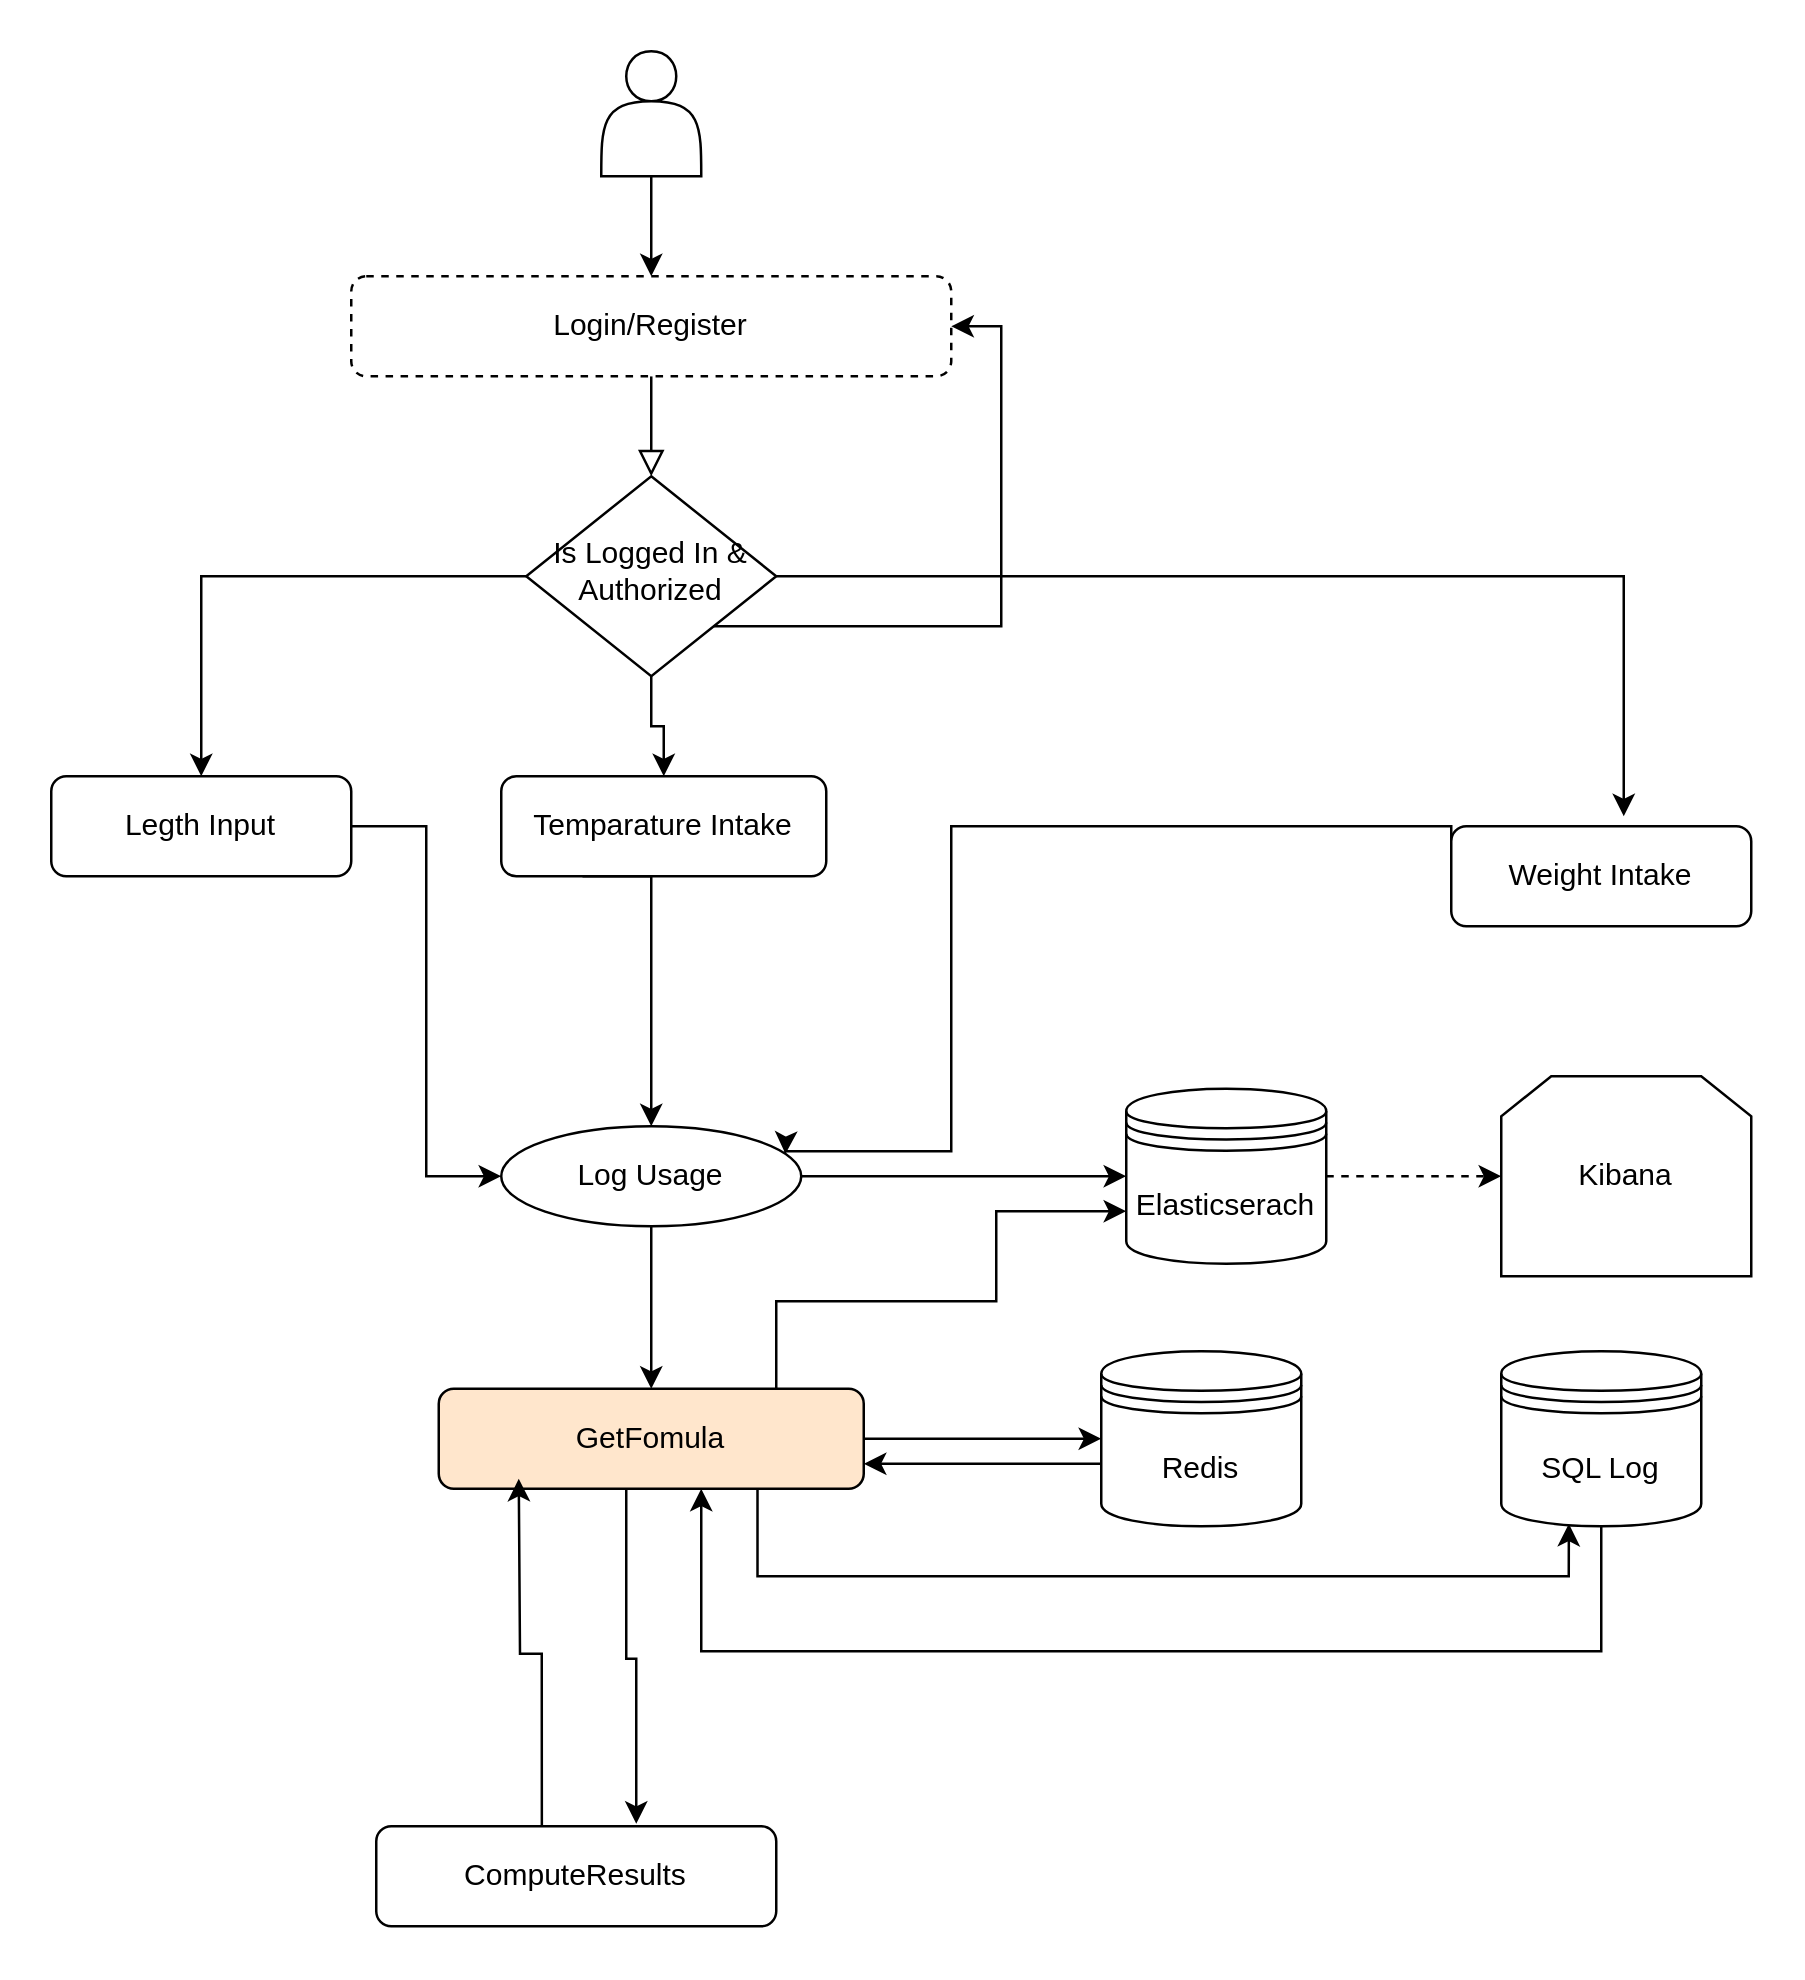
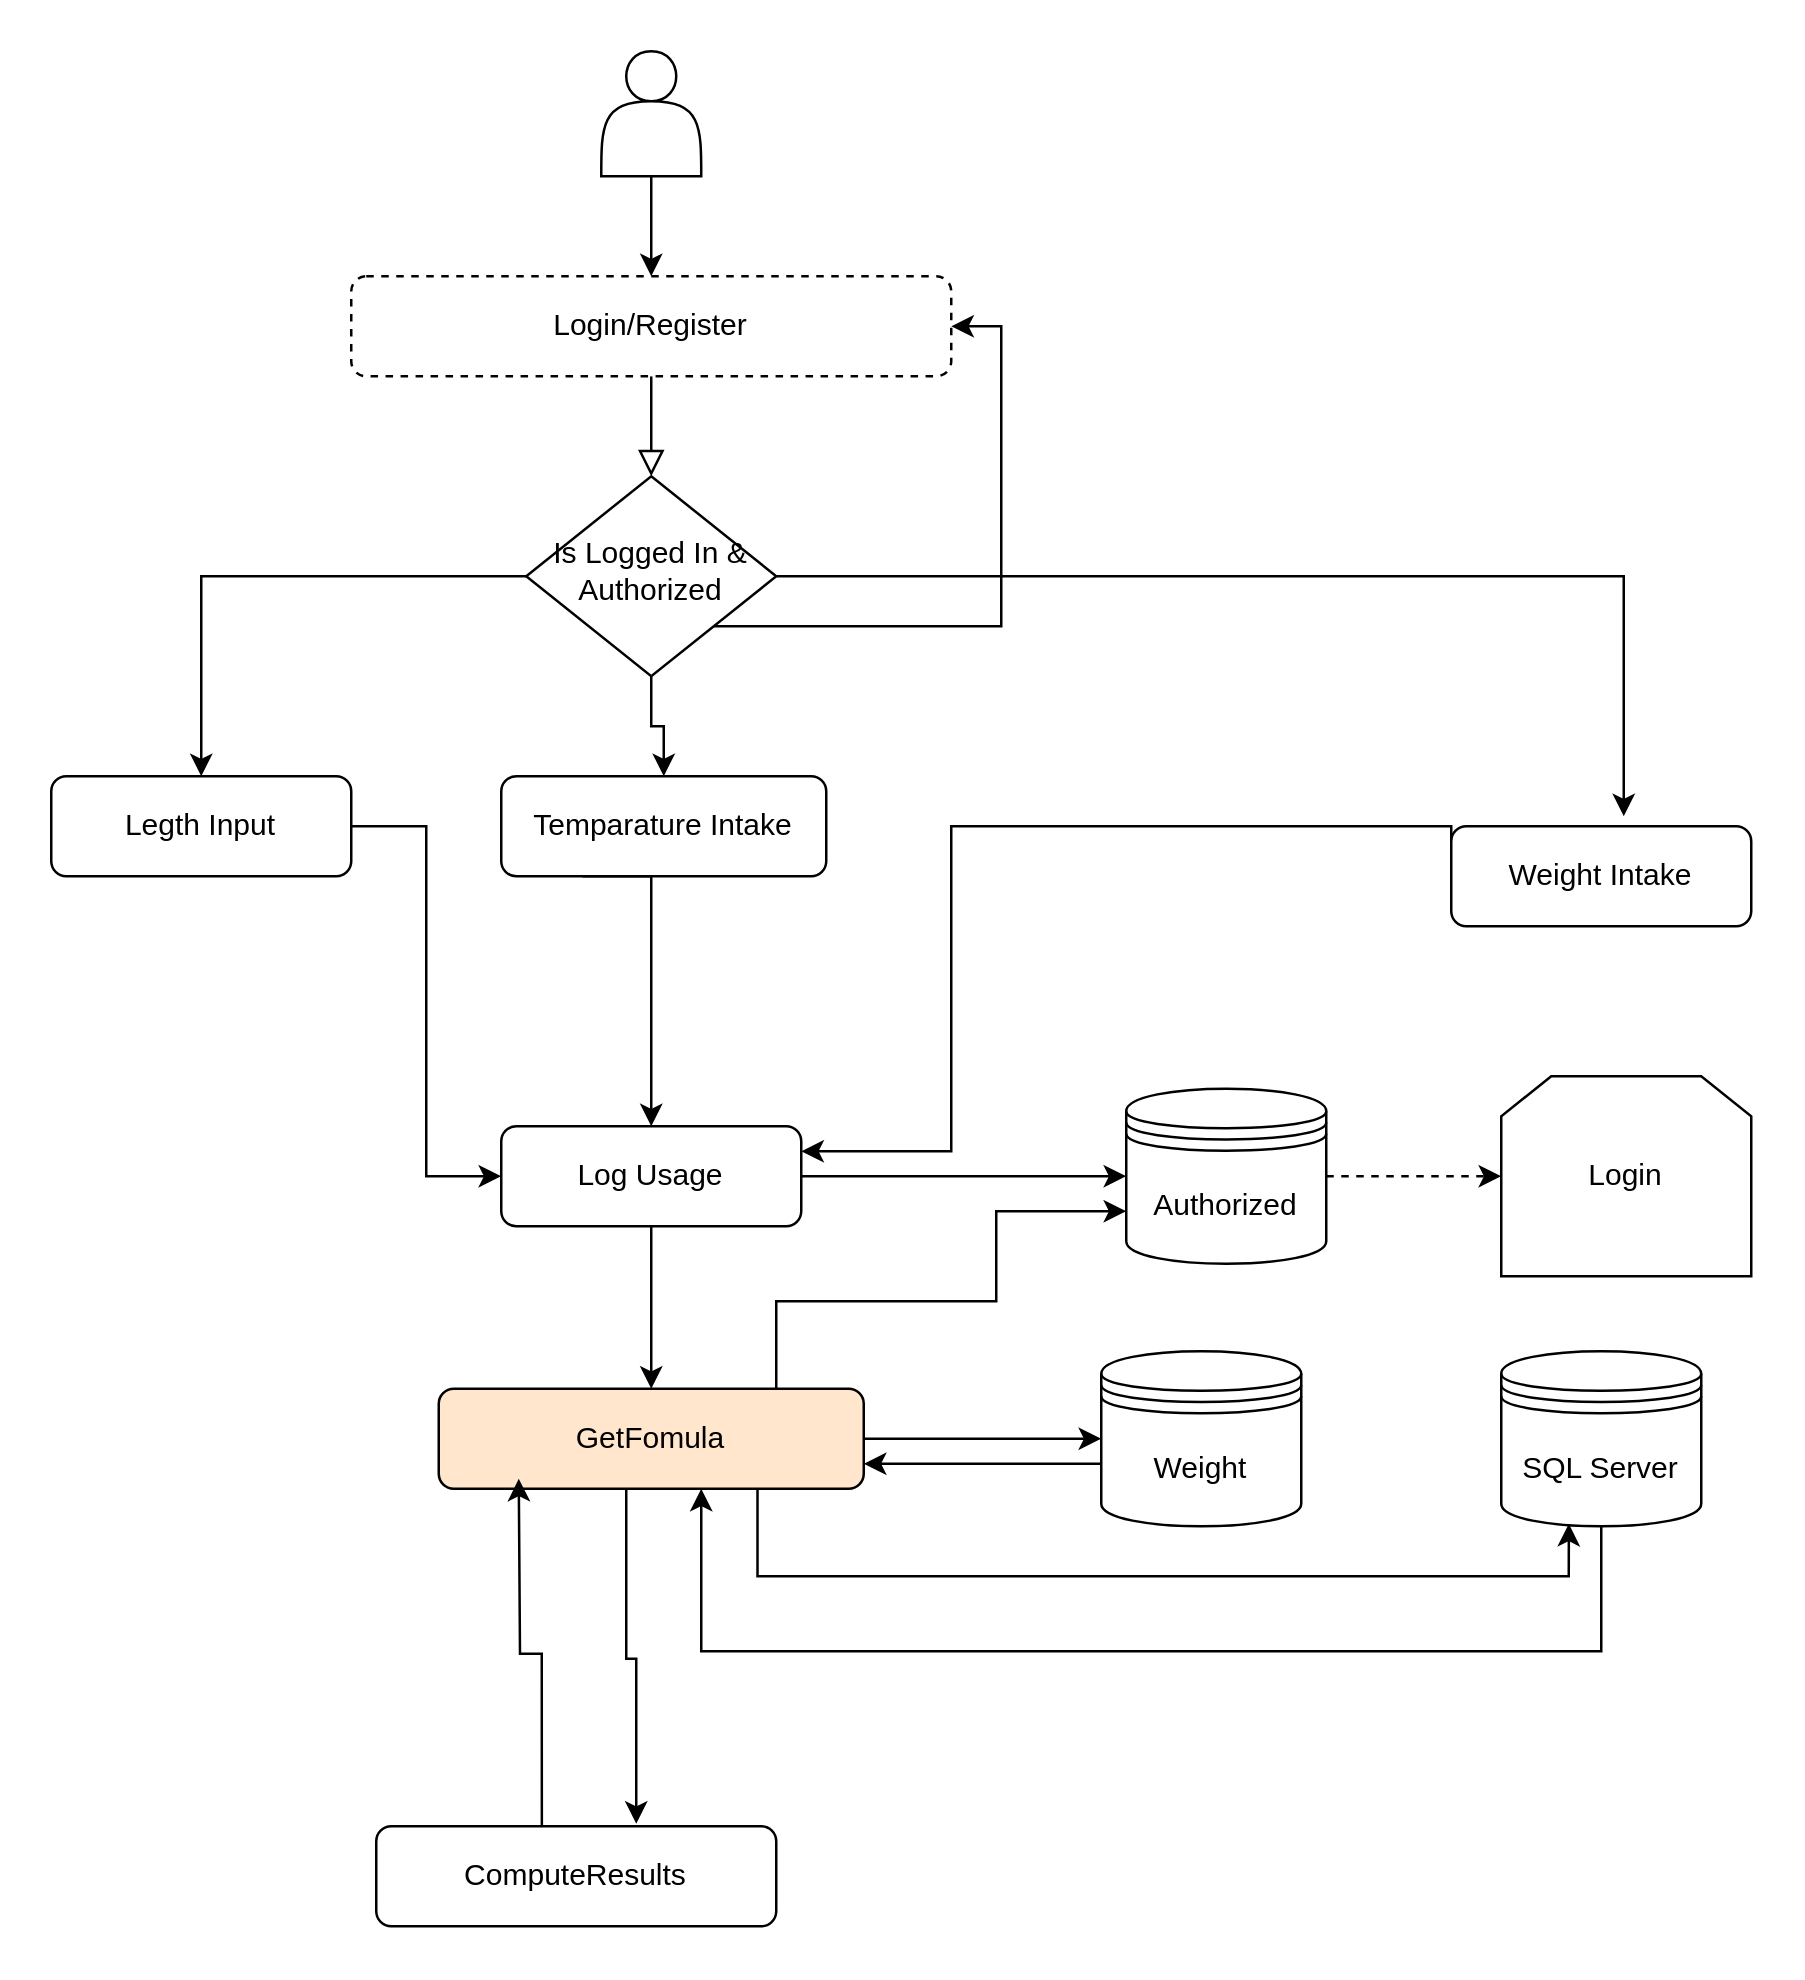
(651, 1176) -> (651, 1176)
(1626, 1176) -> (1626, 1176)
(1226, 1206) -> (1226, 1206)
(1201, 1469) -> (1201, 1469)
(1601, 1469) -> (1601, 1469)
